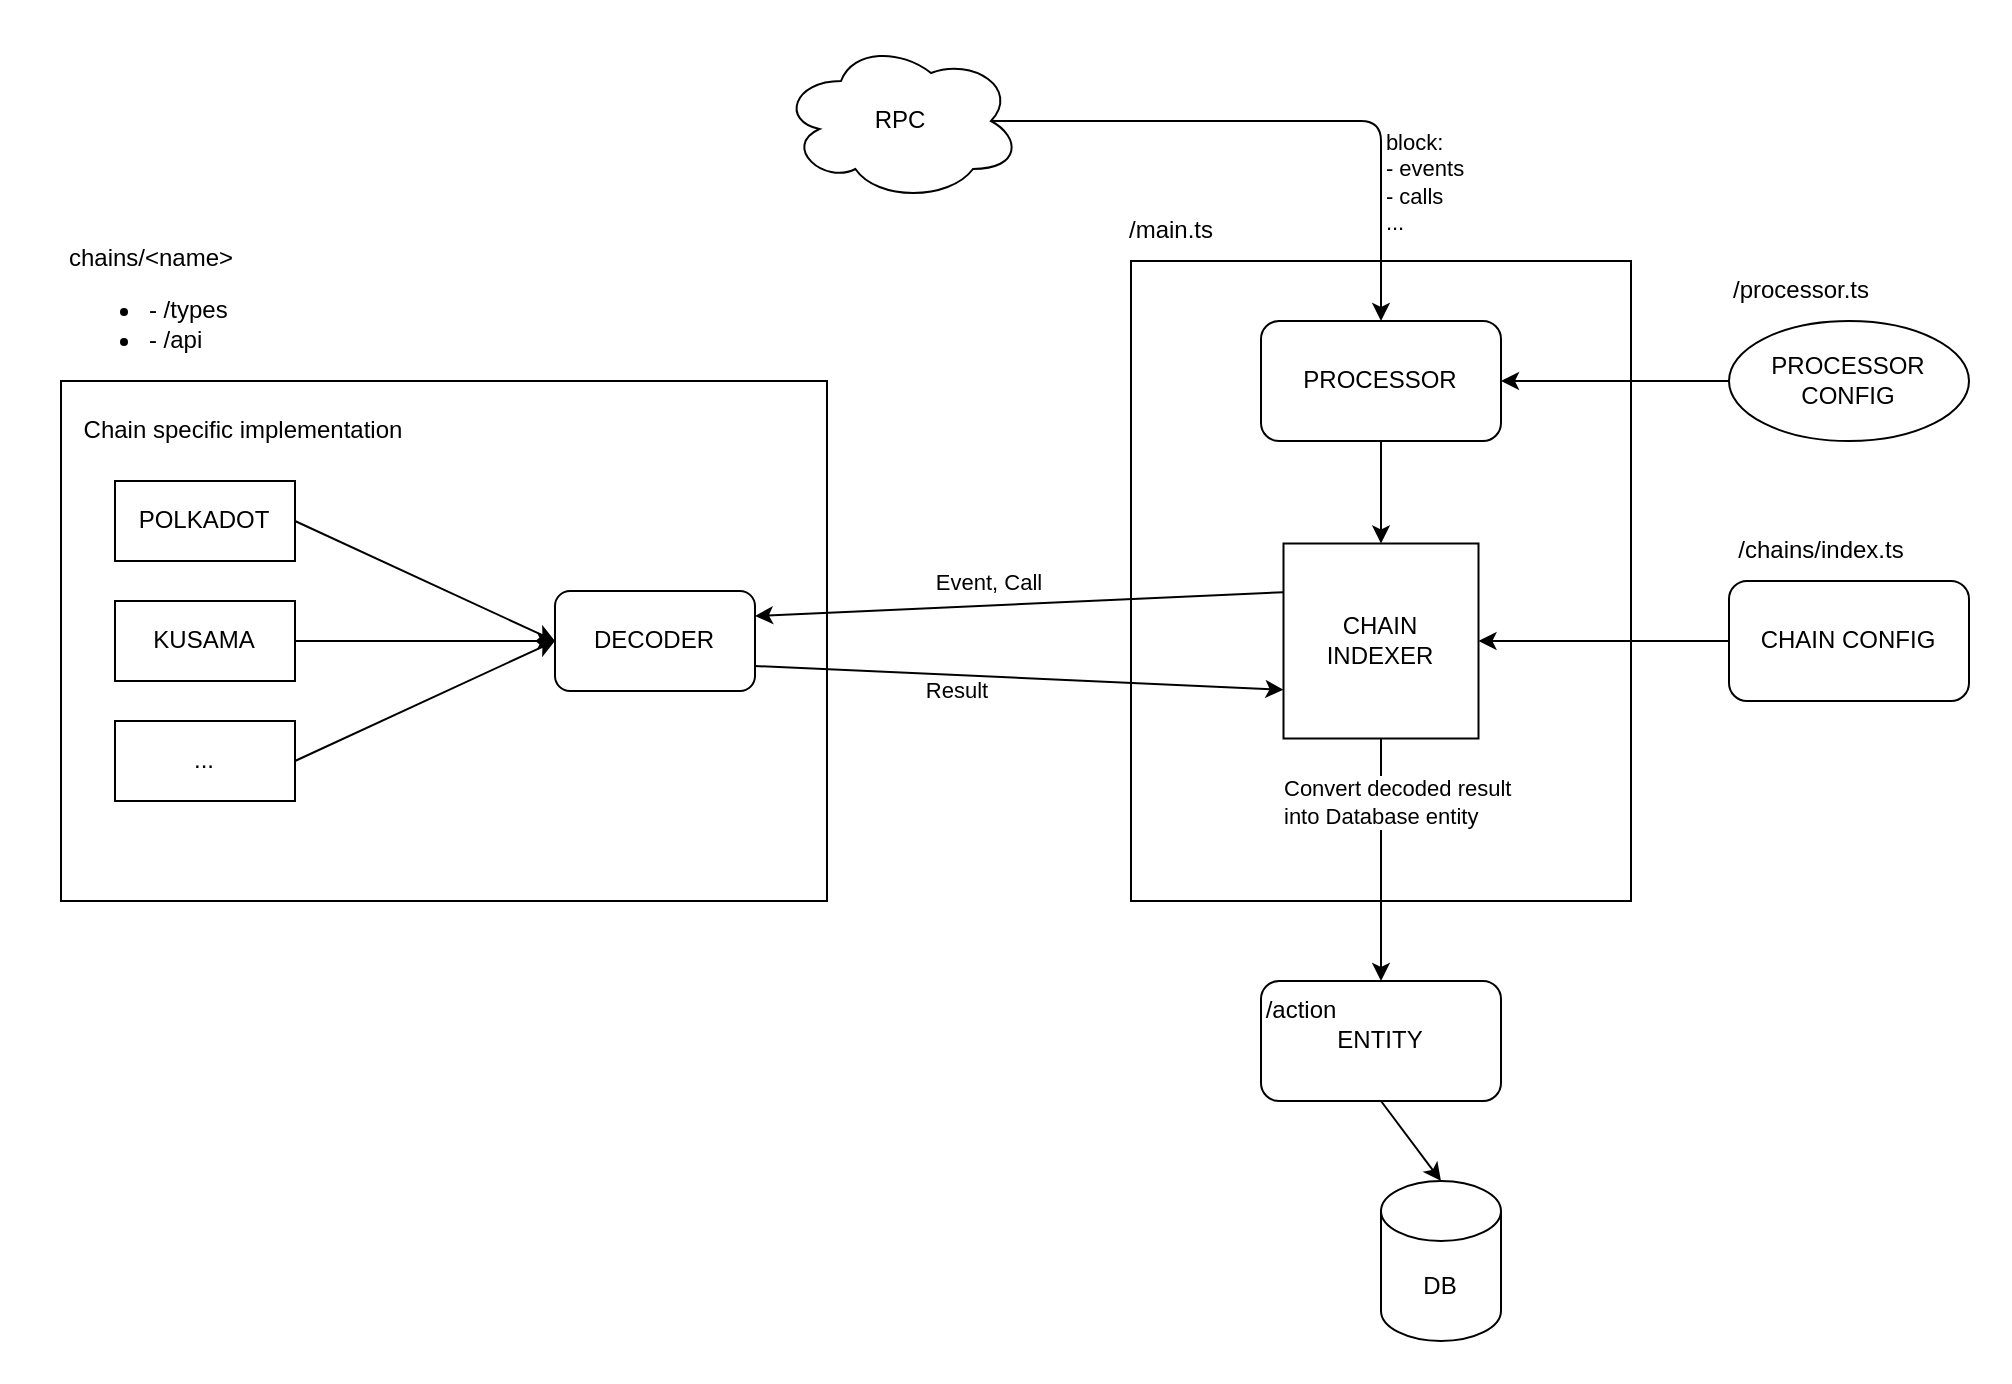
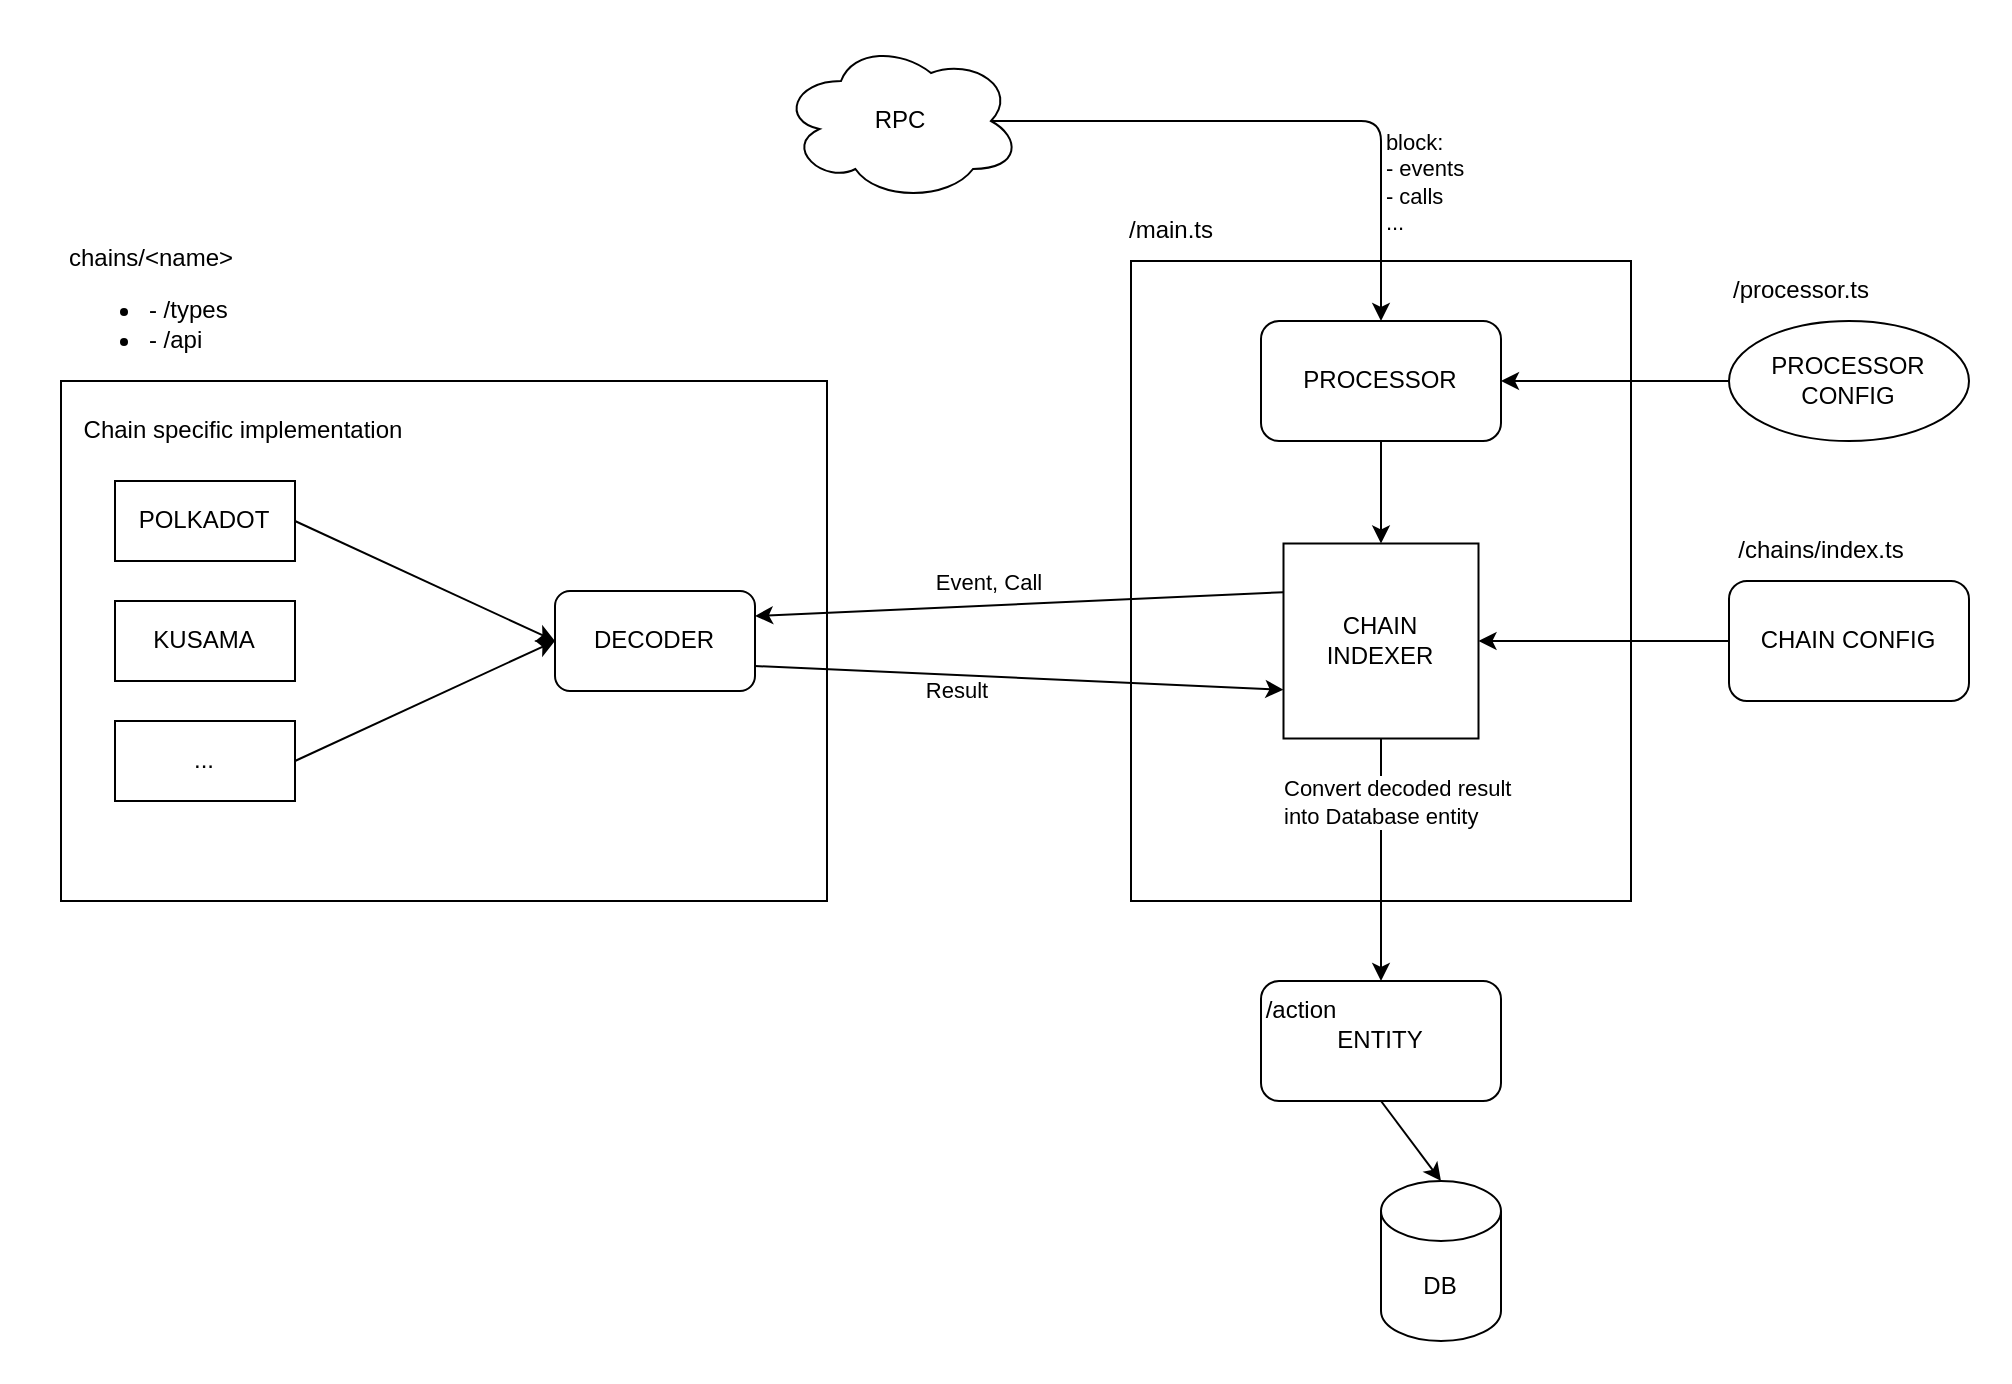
(415, 641) -> none
